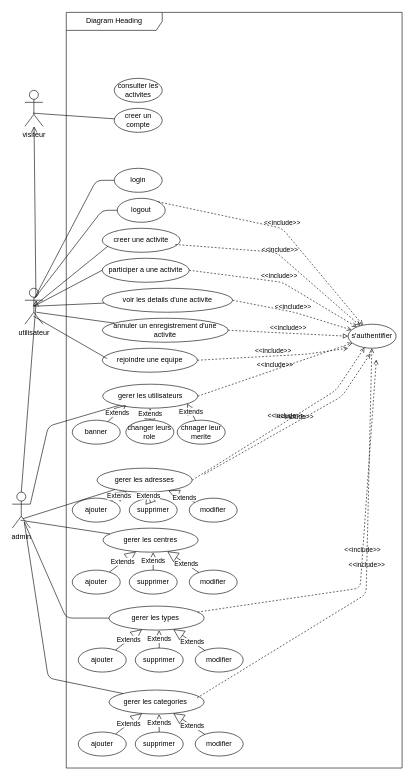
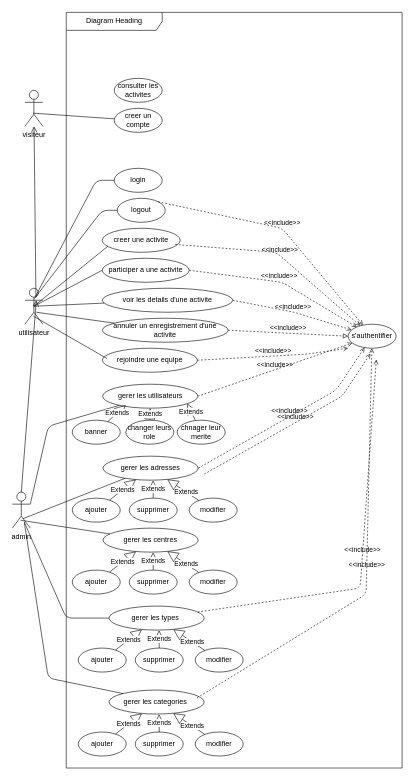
(145, 480) -> (151, 468)
